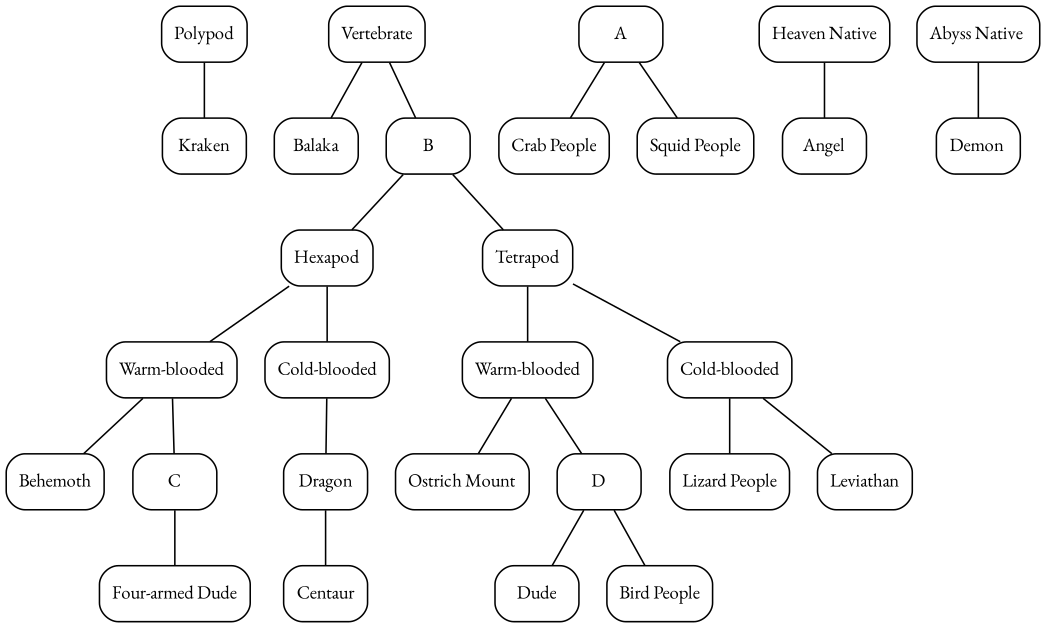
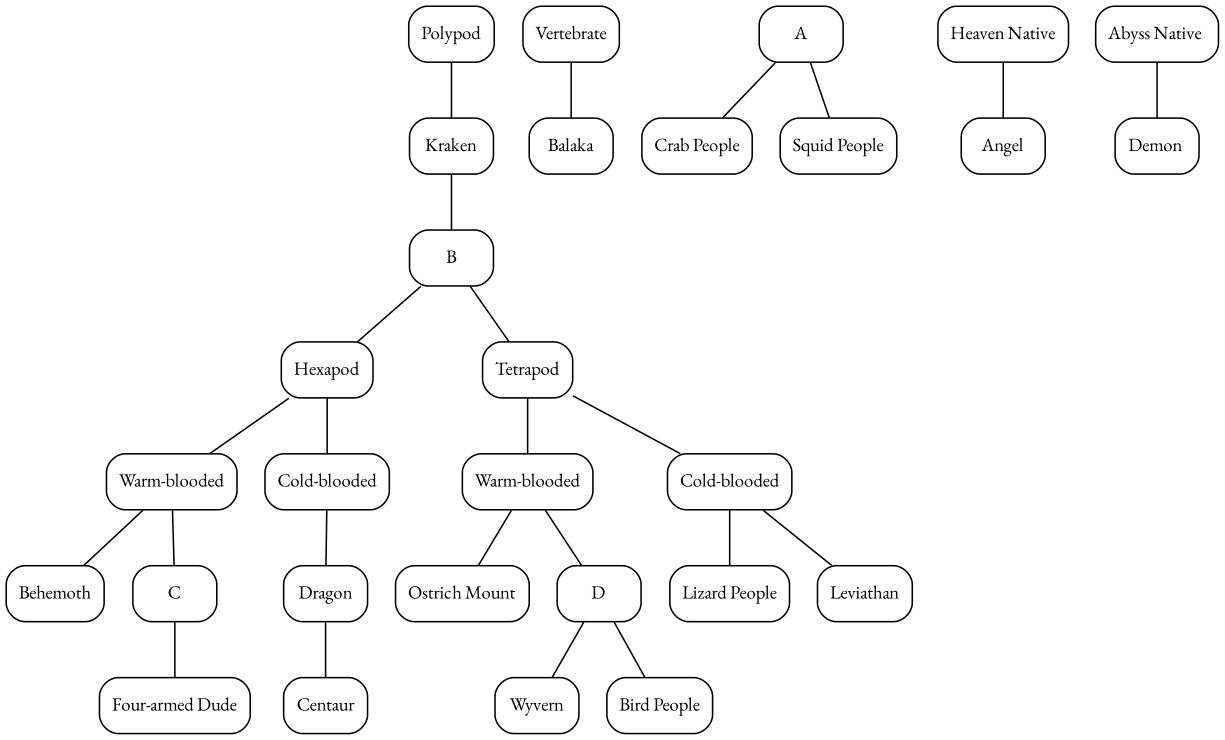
(403, 90) -> (451, 202)
(537, 594) -> (537, 706)
